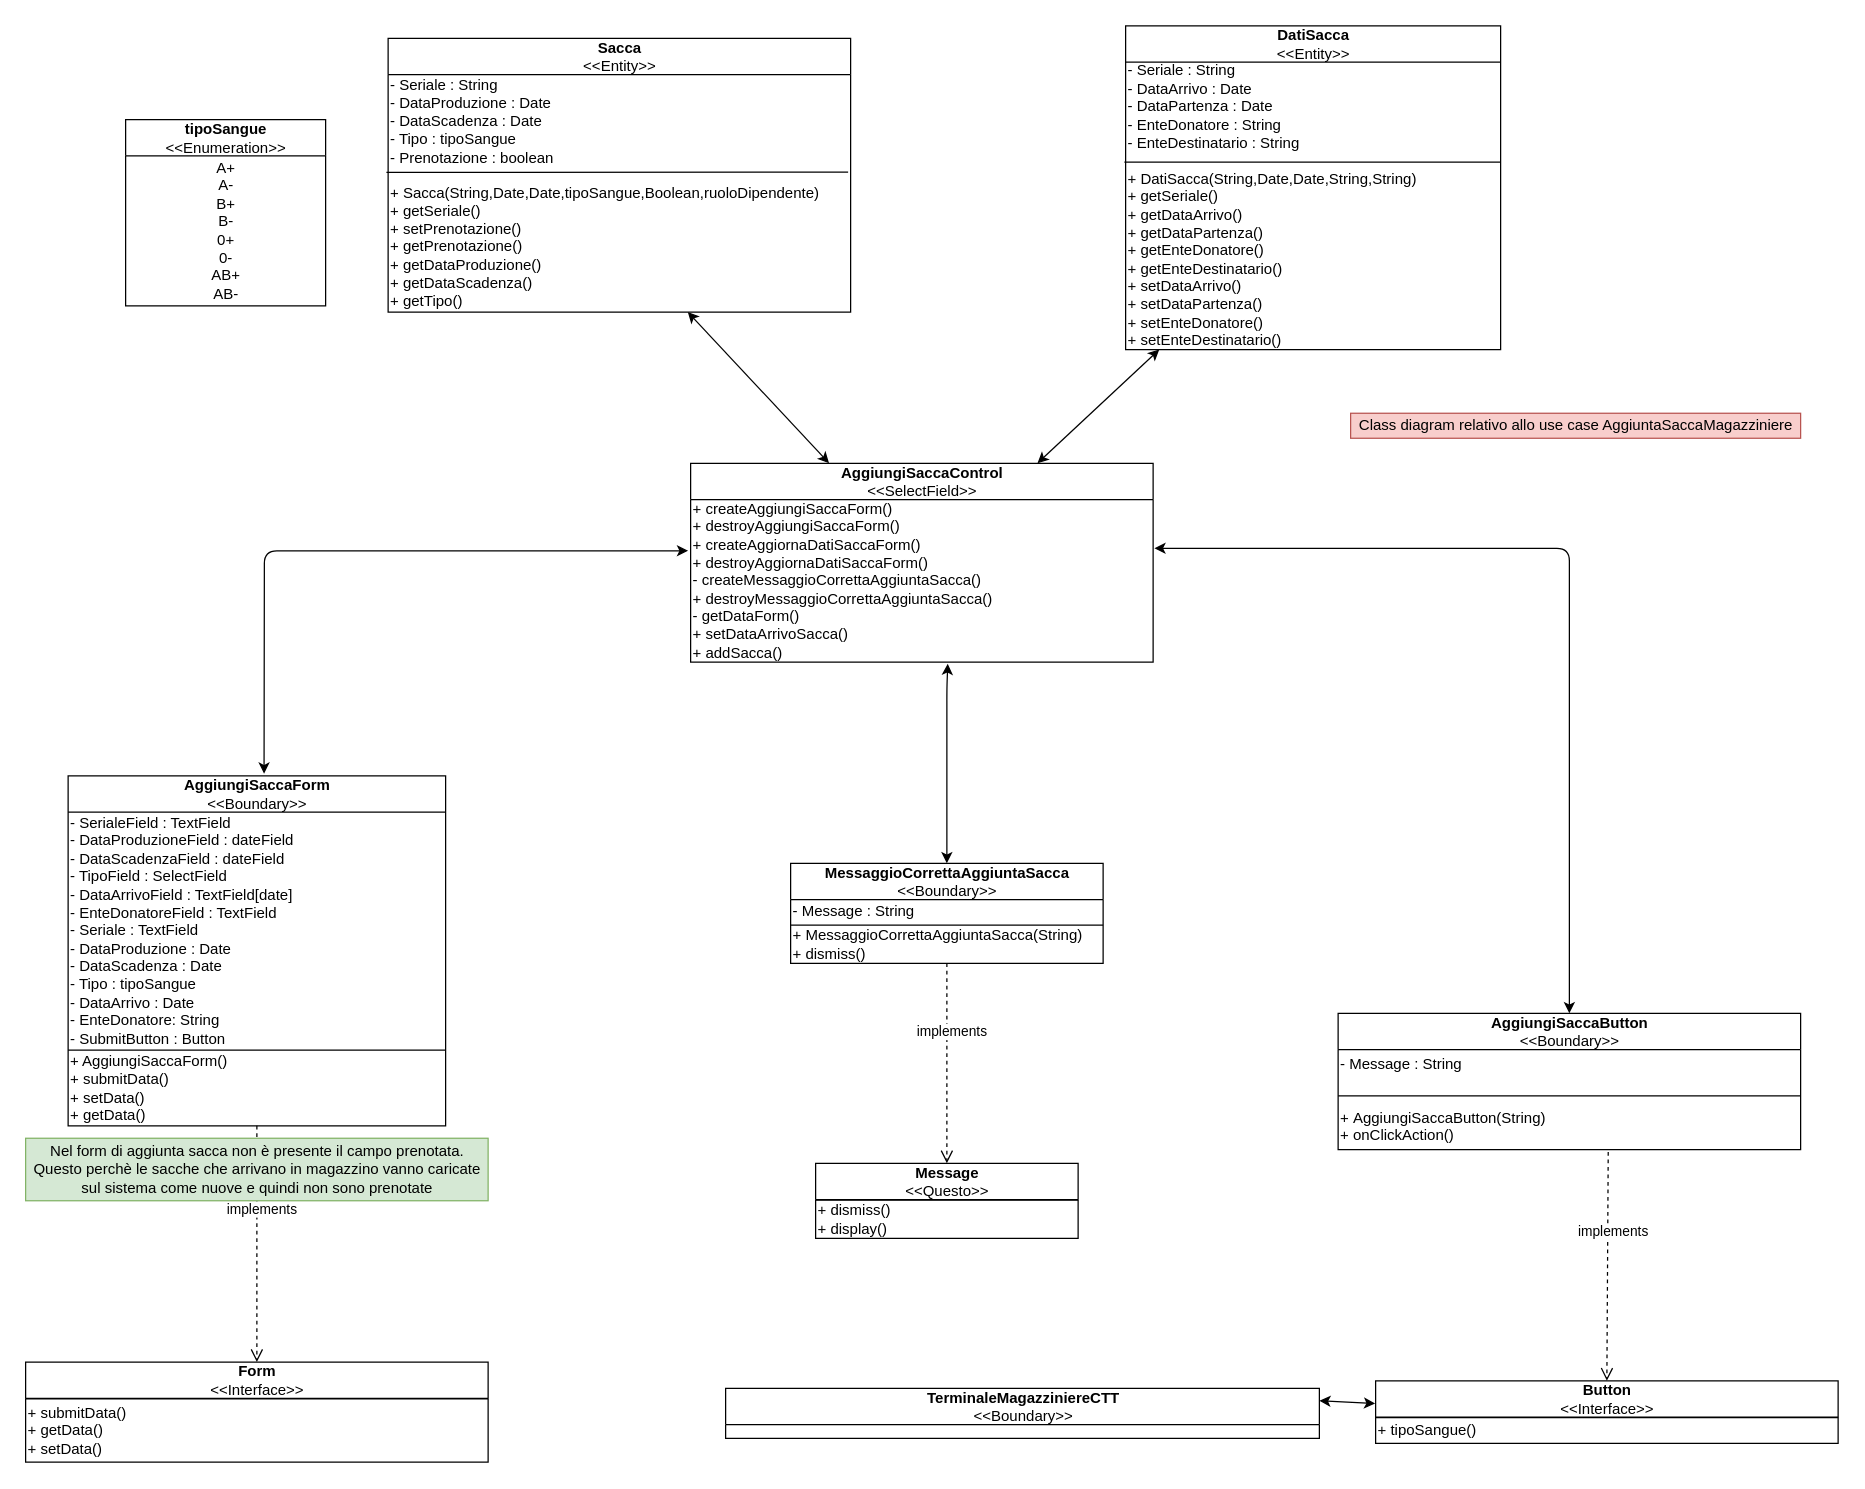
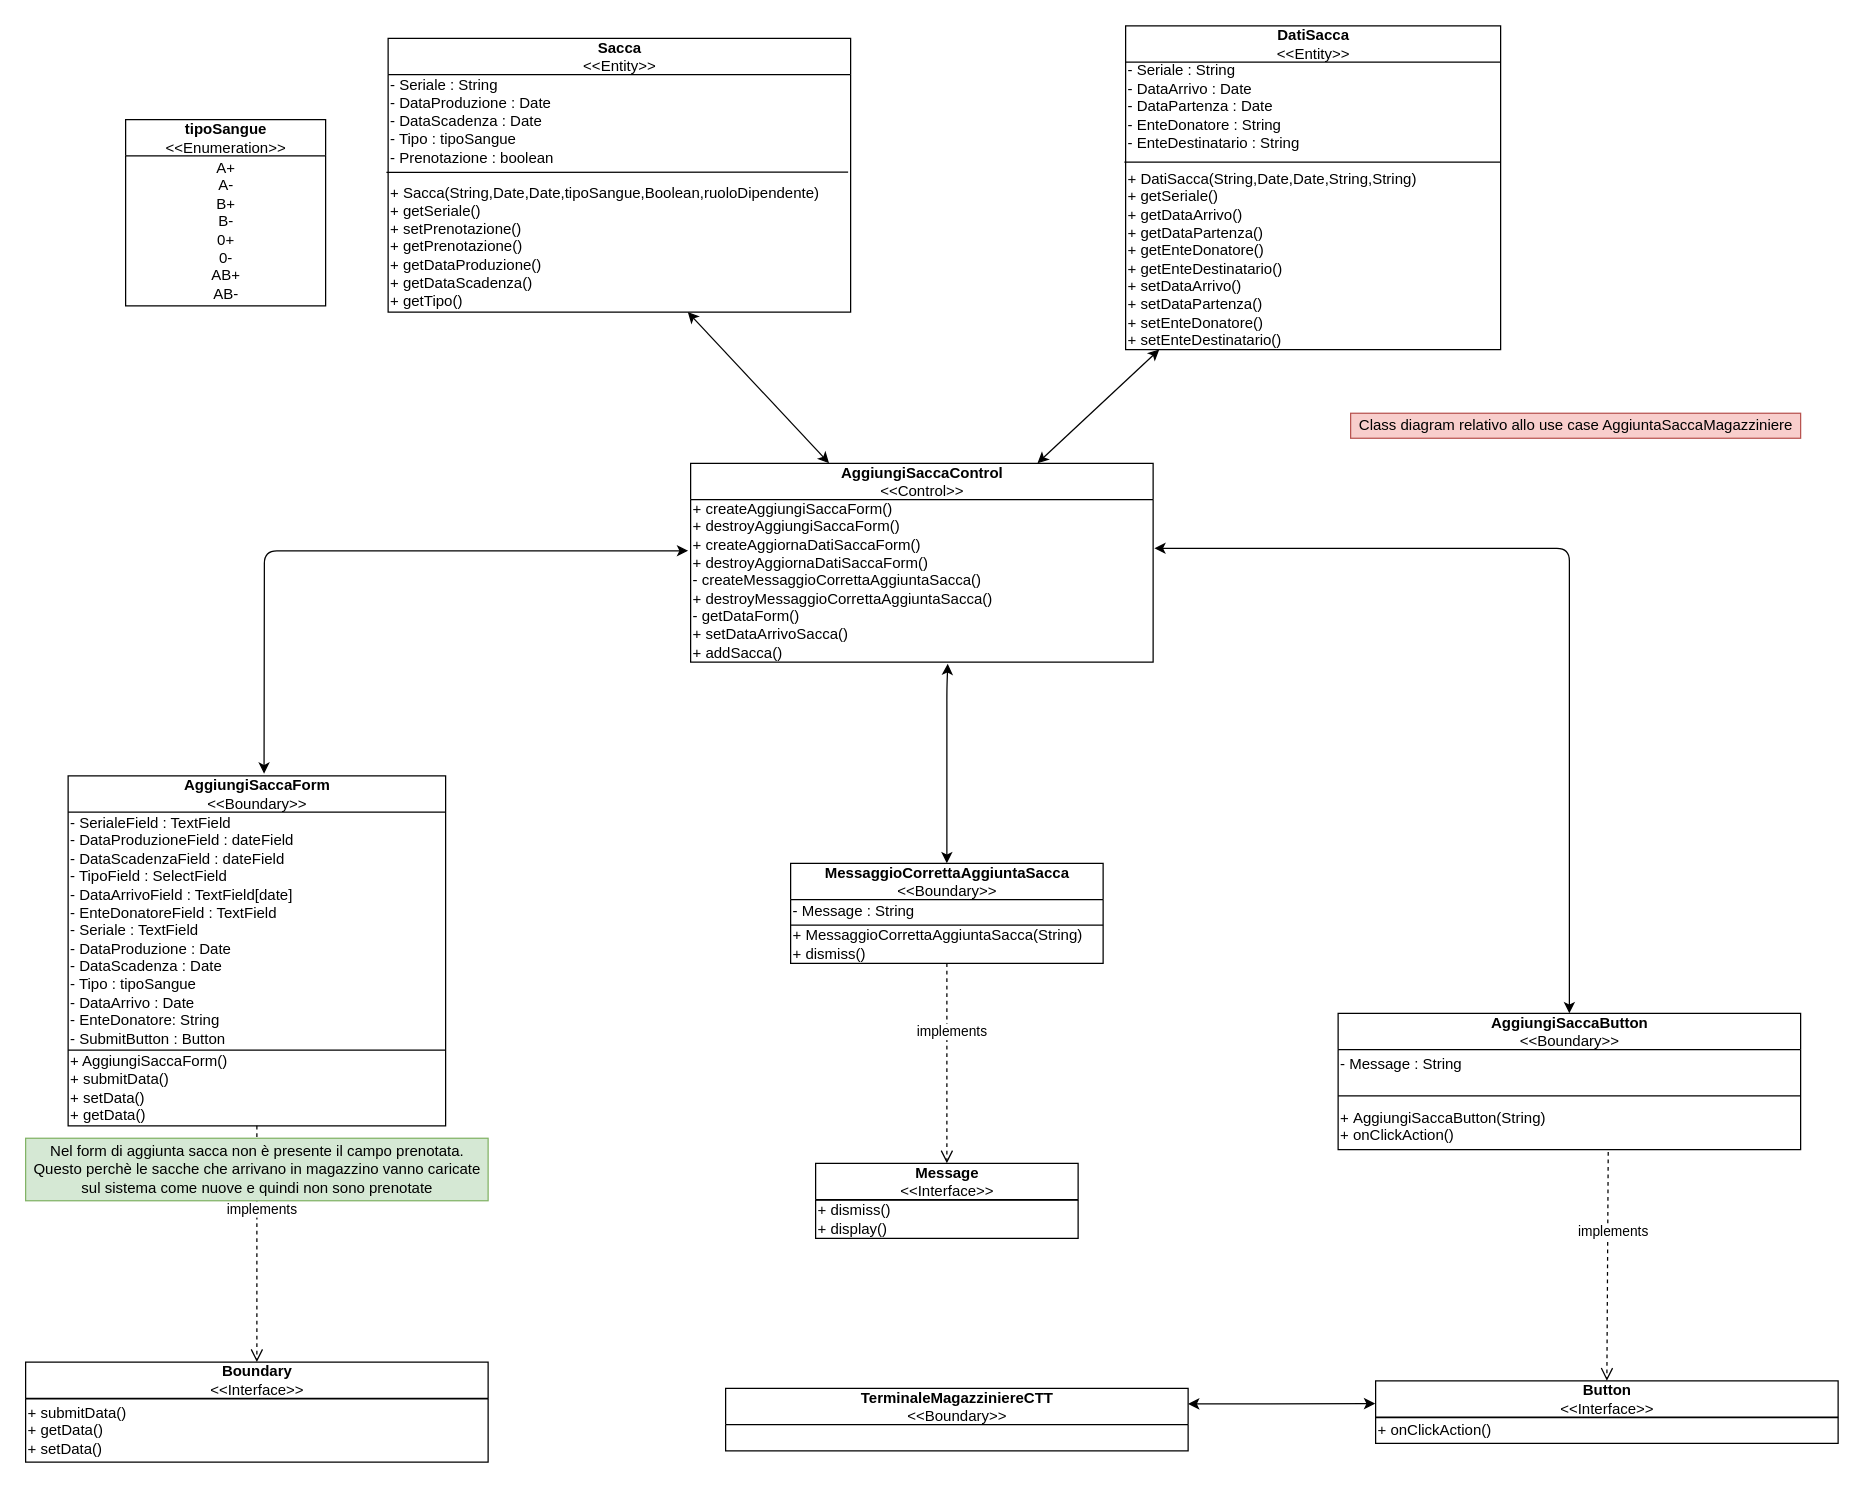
(923, 482) -> (923, 482)
(948, 1182) -> (948, 1182)
(258, 1381) -> (258, 1381)
(1023, 1413) -> (957, 1419)
(1433, 1431) -> (1442, 1431)
